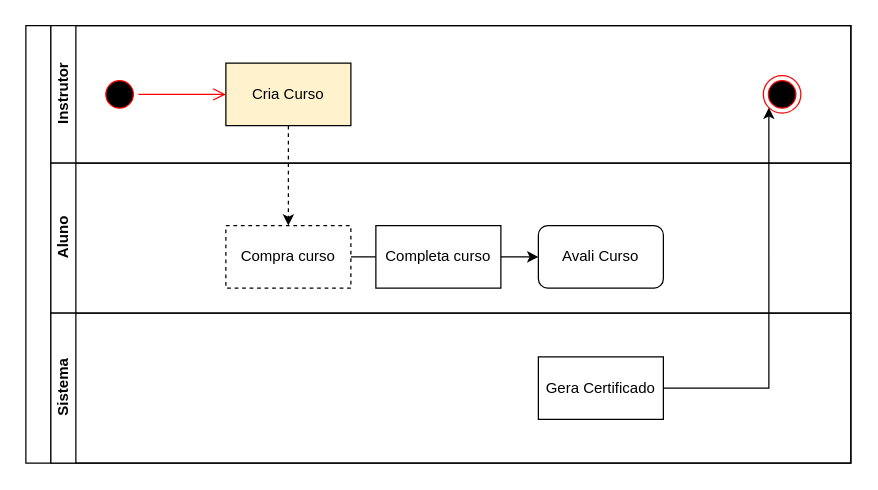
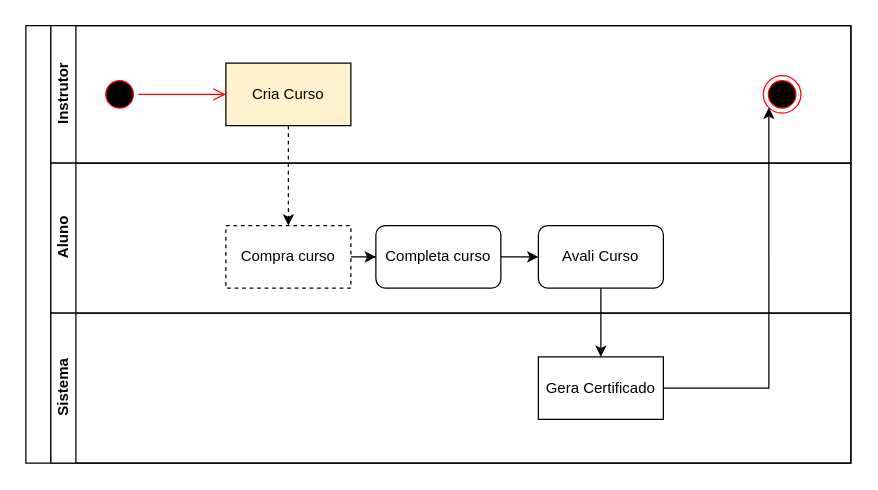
(369, 257) -> (366, 257)
(438, 257) -> (438, 257)
none -> (601, 319)
